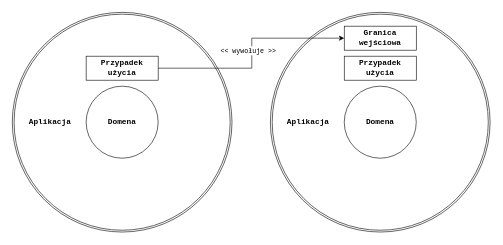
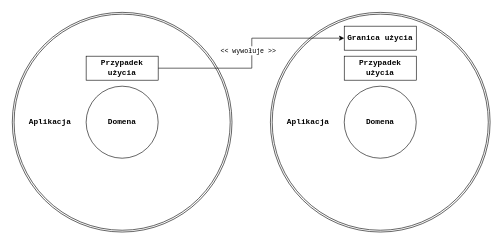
(380, 38) -> (380, 38)
